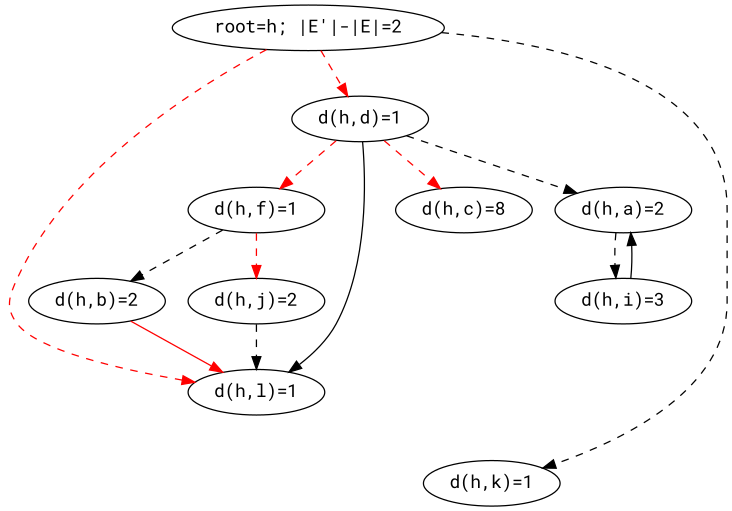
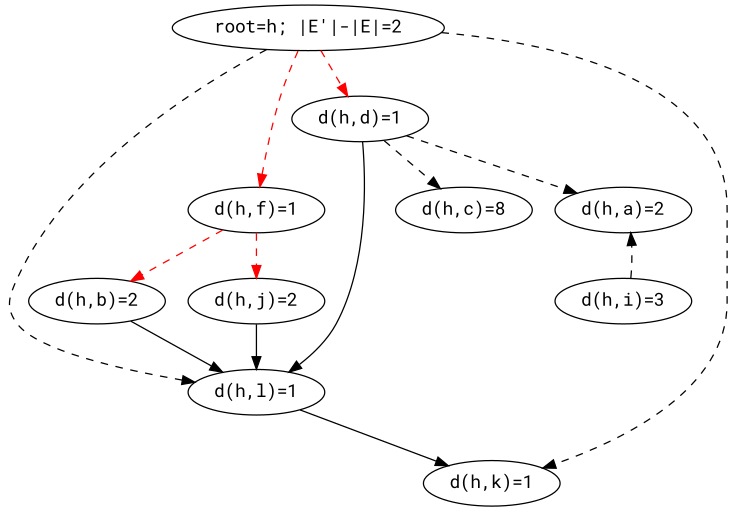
(313, 160) -> (276, 111)
(407, 160) -> (407, 160)
(48, 228) -> (48, 228)
(615, 249) -> none
(182, 252) -> (182, 252)
(632, 262) -> (632, 262)
(256, 340) -> (256, 340)
(171, 344) -> (171, 344)
none -> (368, 436)
